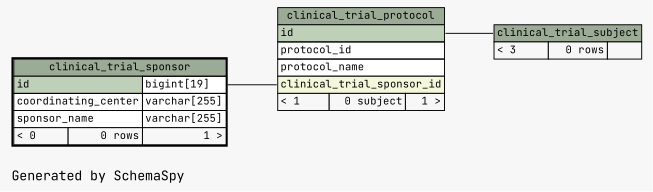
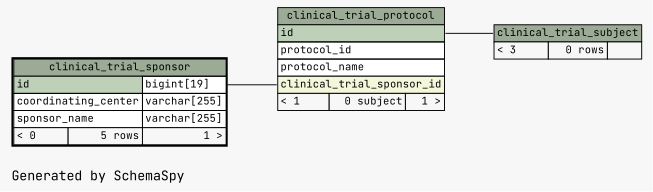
(120, 136) -> (120, 136)
